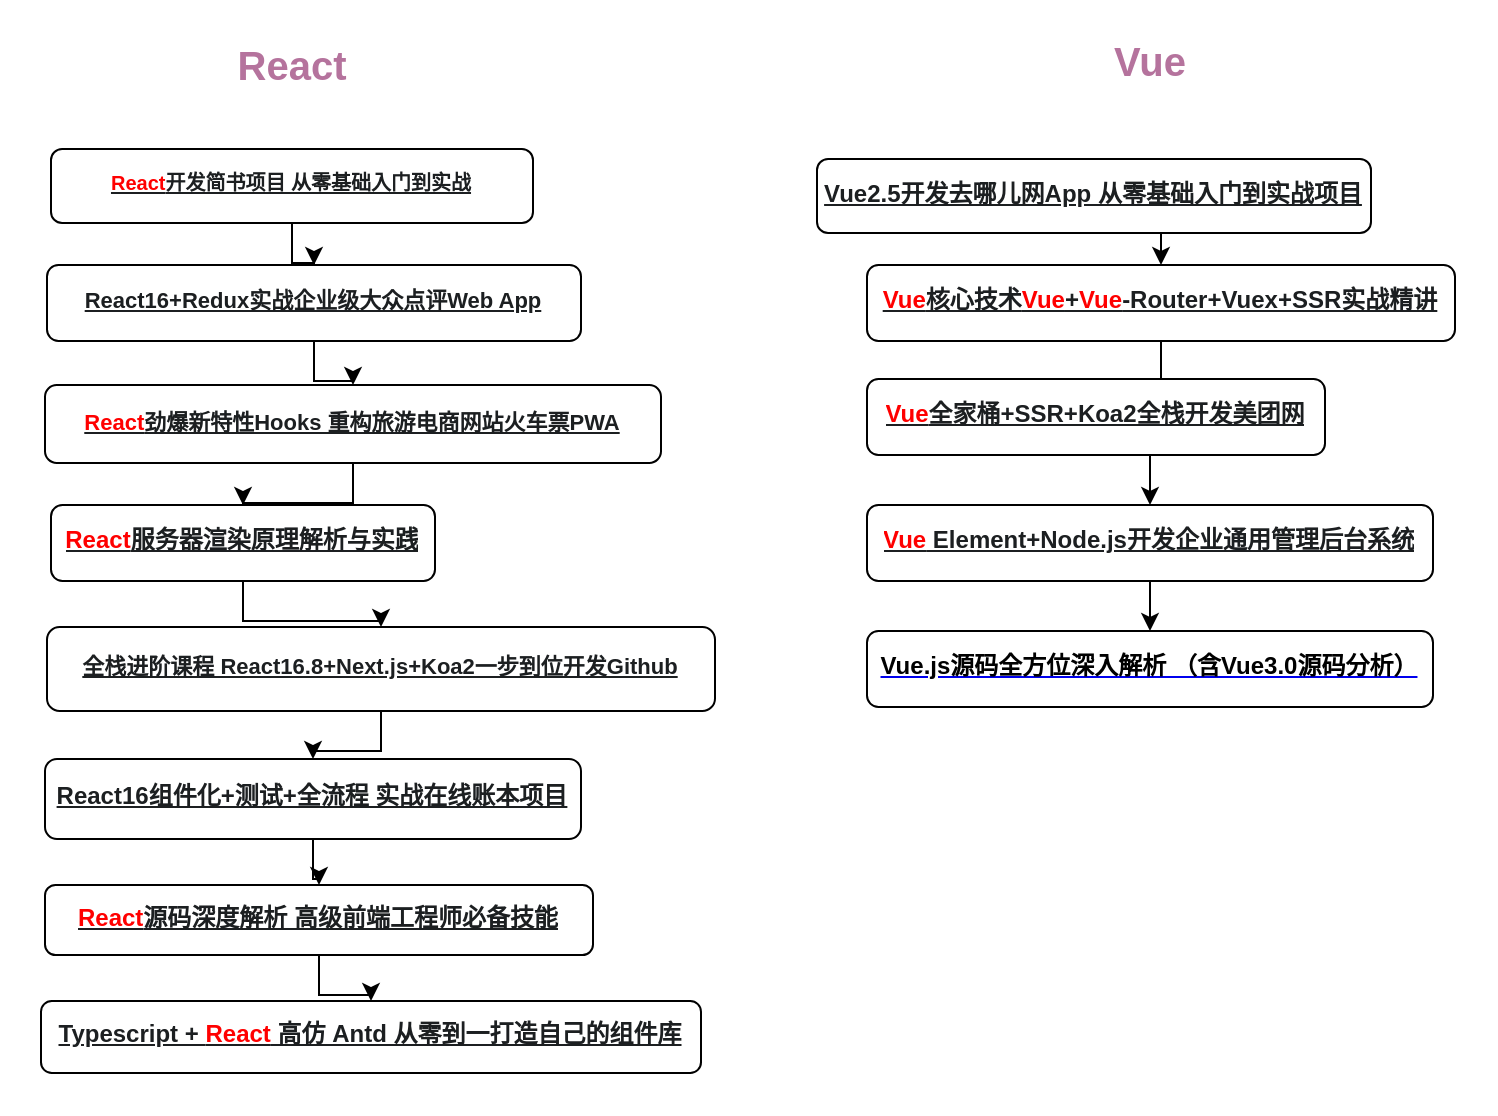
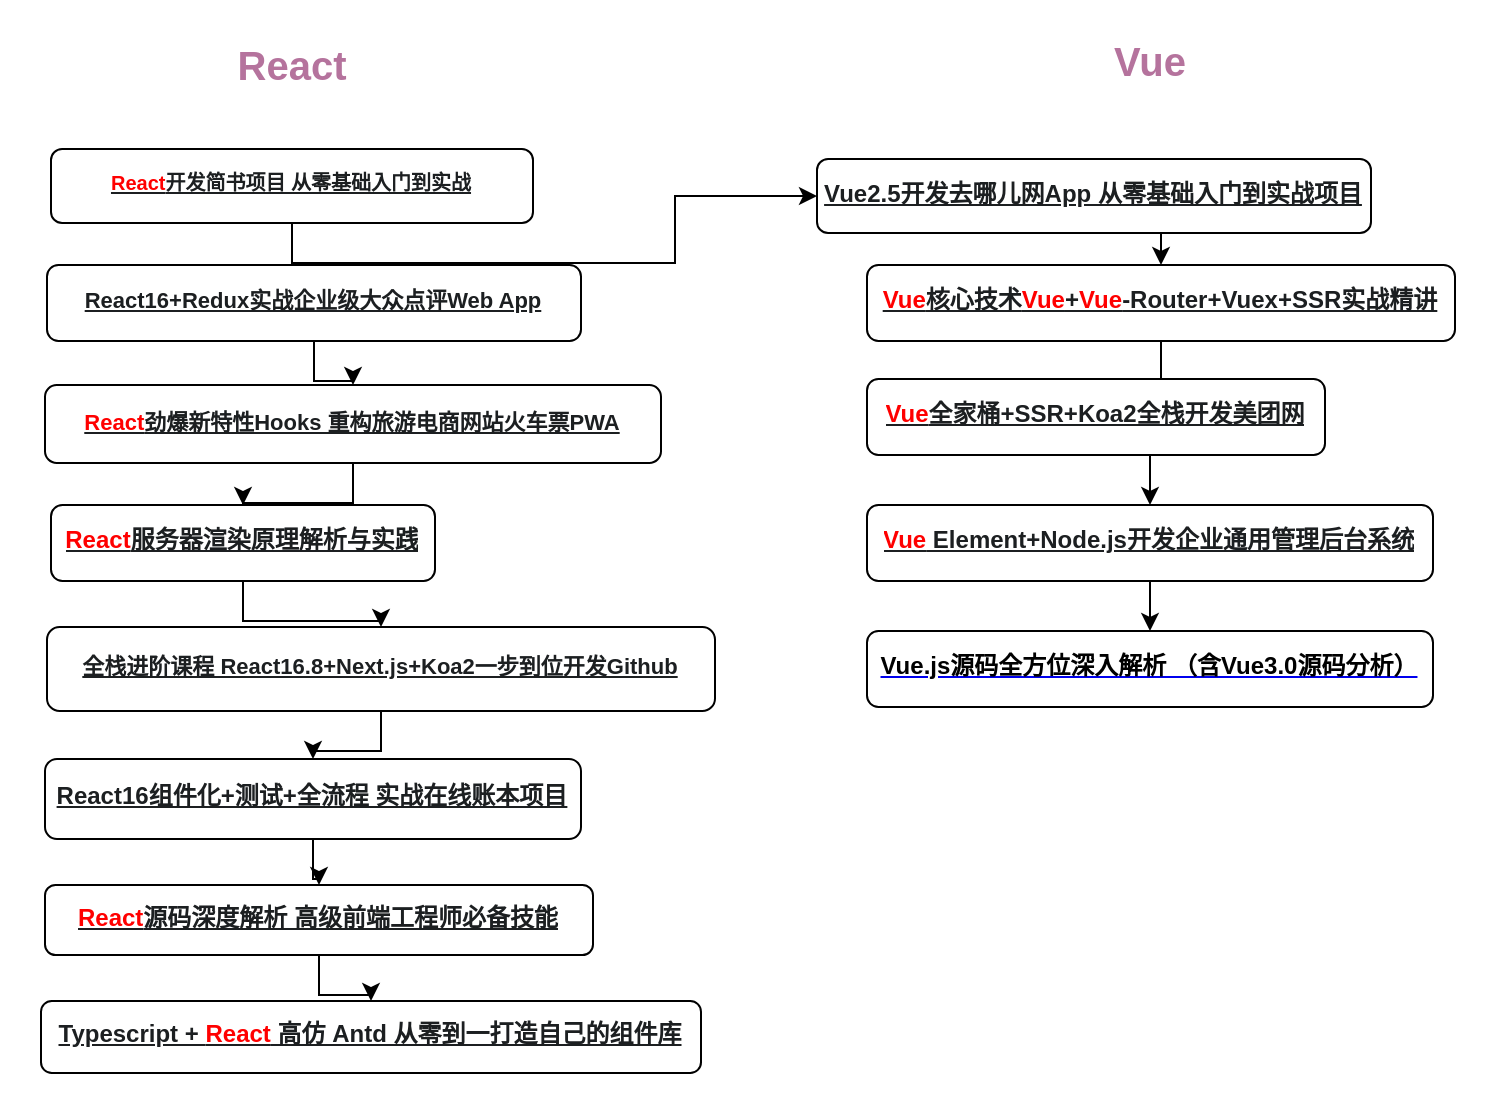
(314, 260) -> (590, 263)
